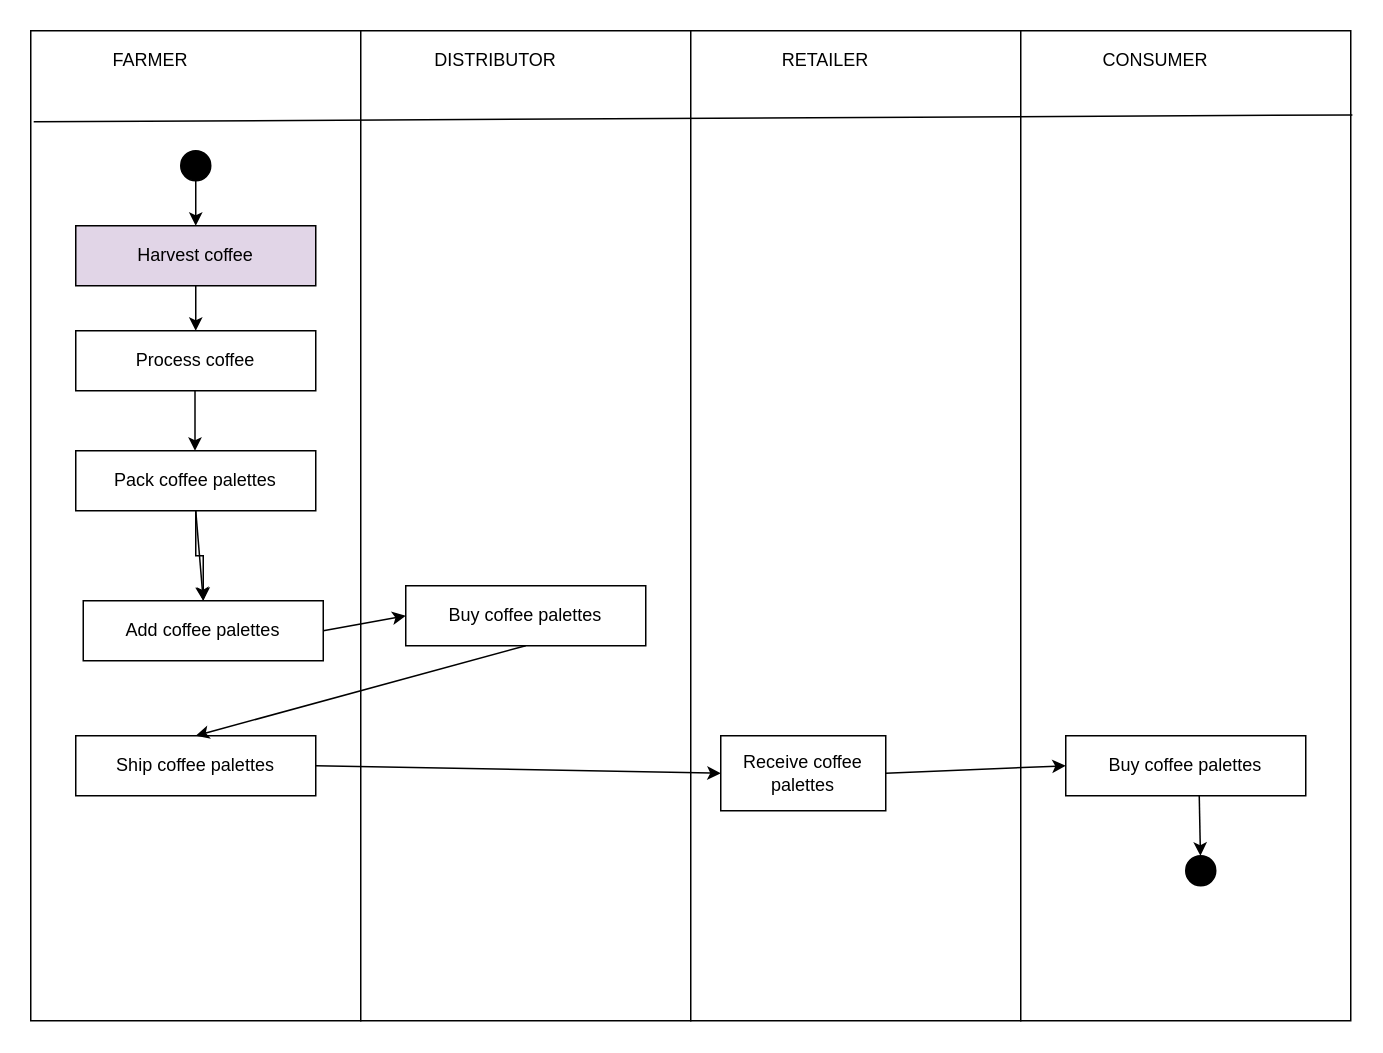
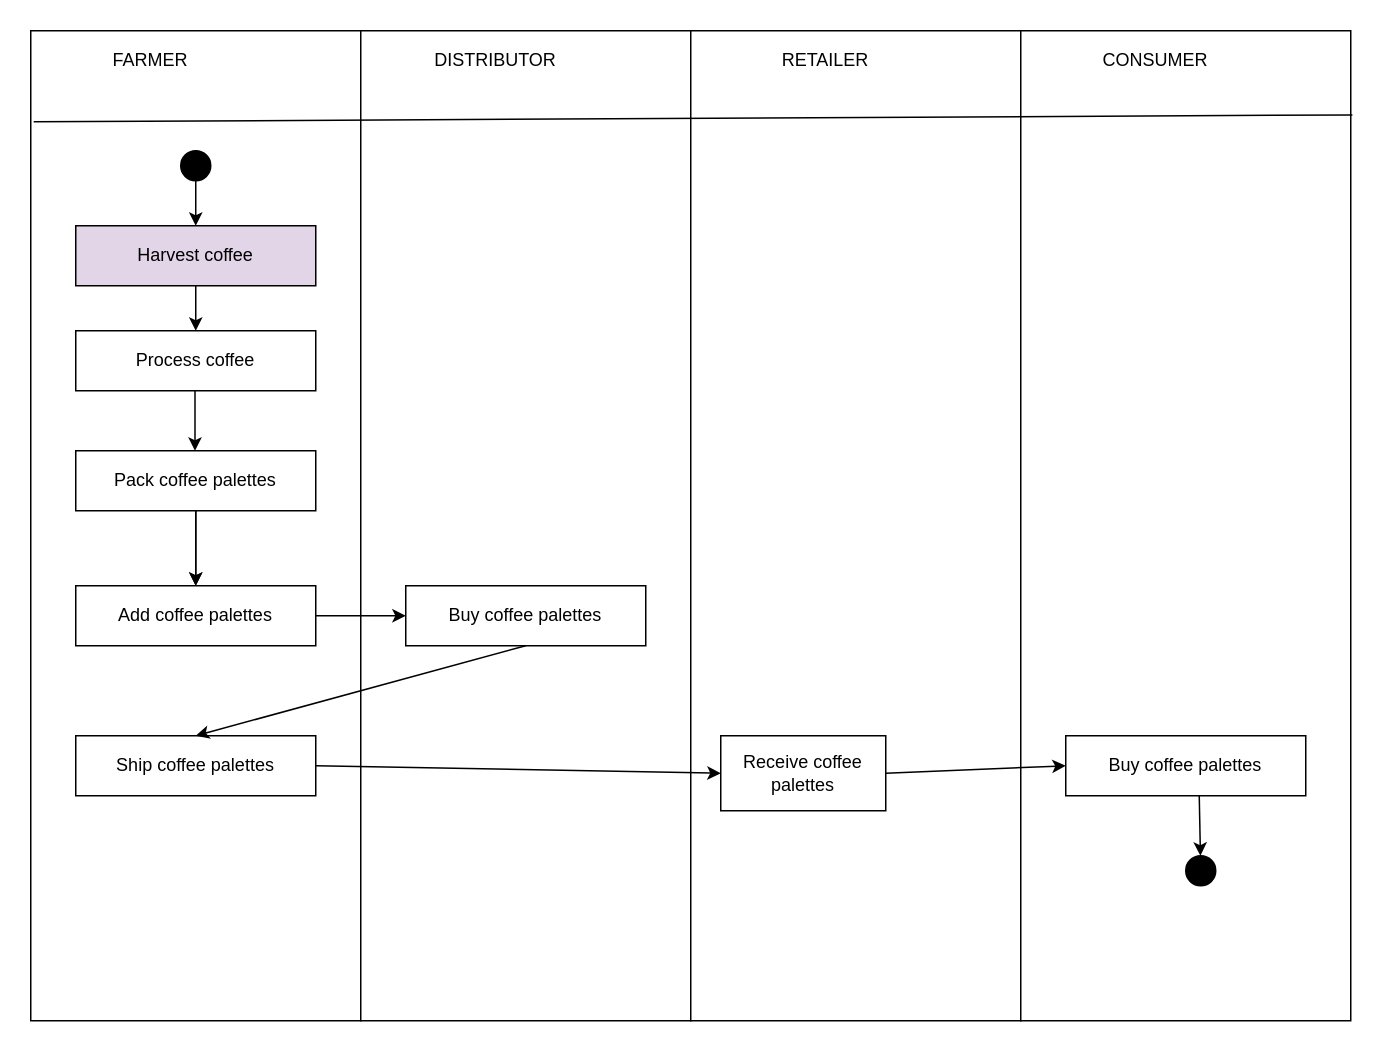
(203, 631) -> (196, 616)
